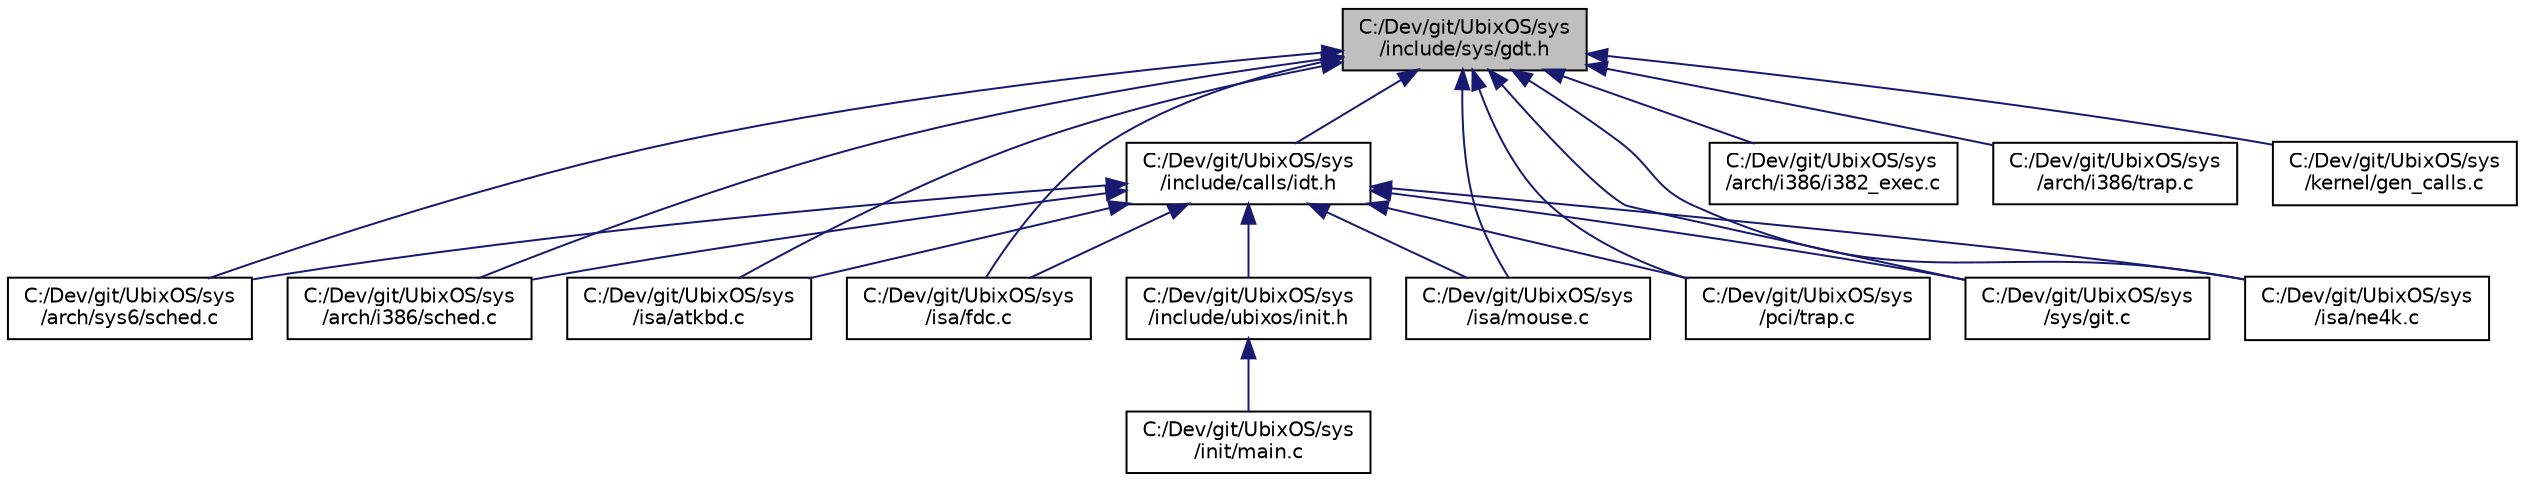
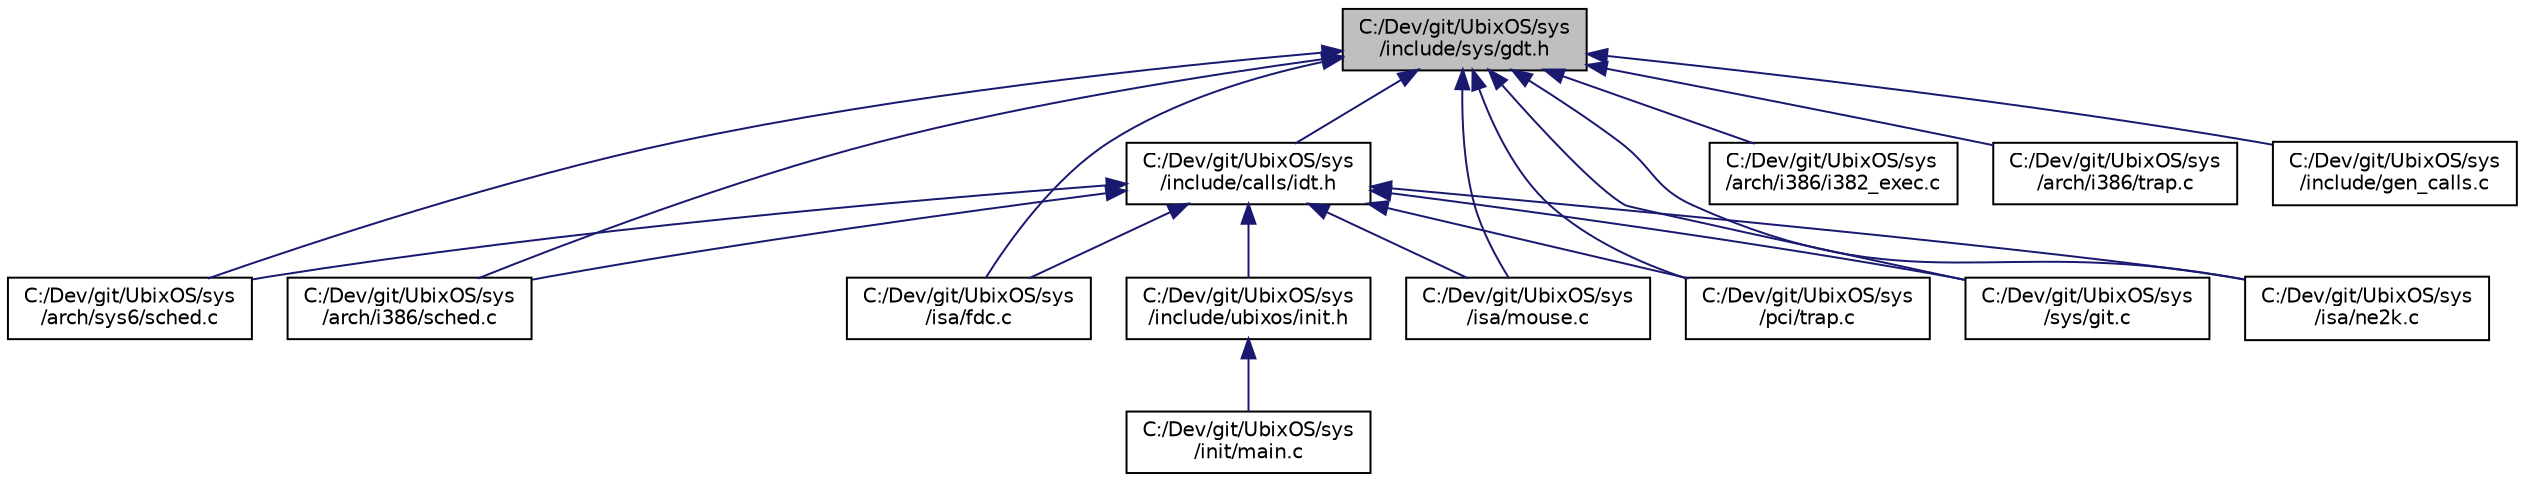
(2395, 174) -> (2395, 174)
(689, 308) -> none
(2367, 308) -> (2367, 308)
